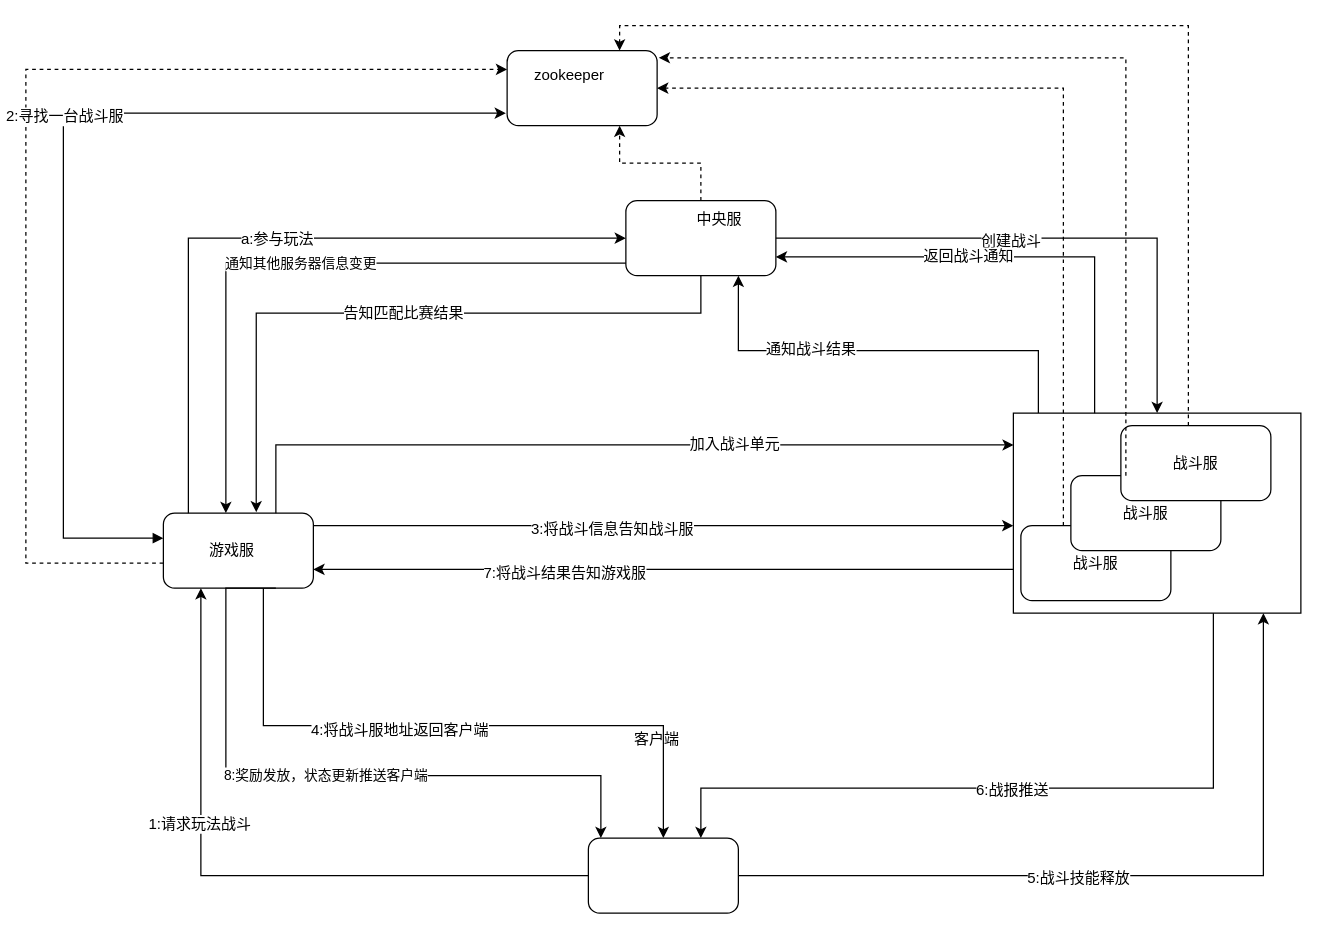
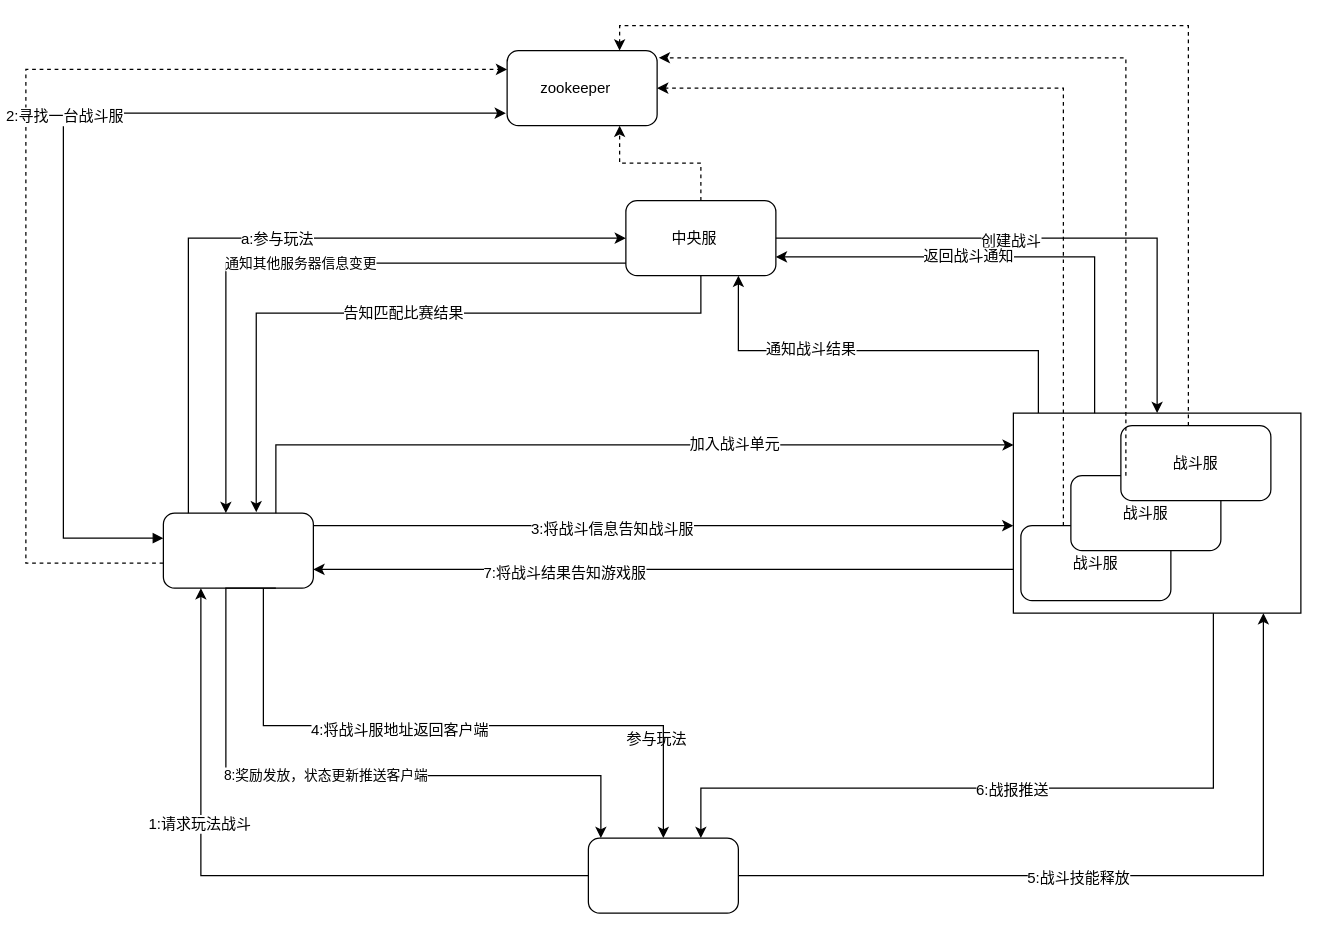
(569, 76) -> (576, 88)
(719, 219) -> (694, 238)
(232, 551) -> none
(657, 739) -> (657, 739)
